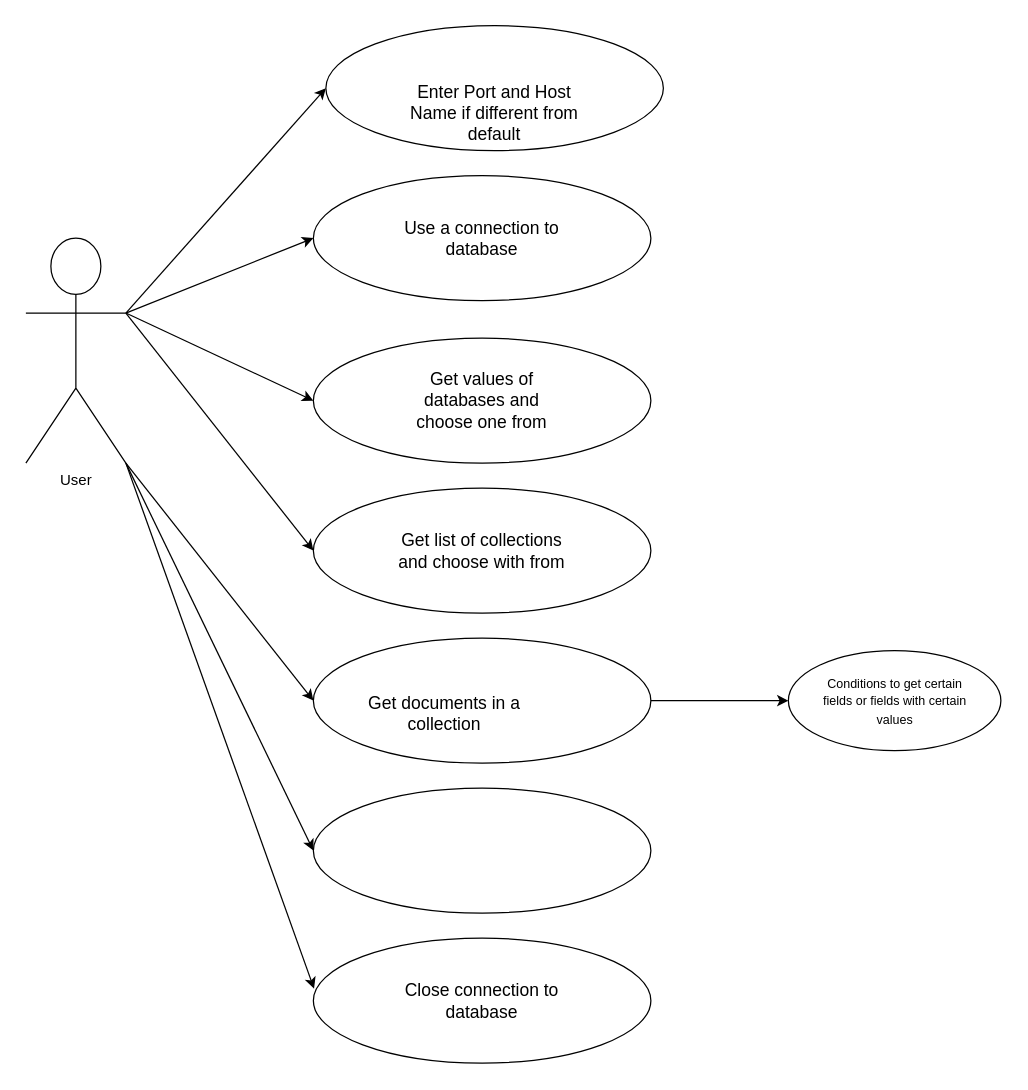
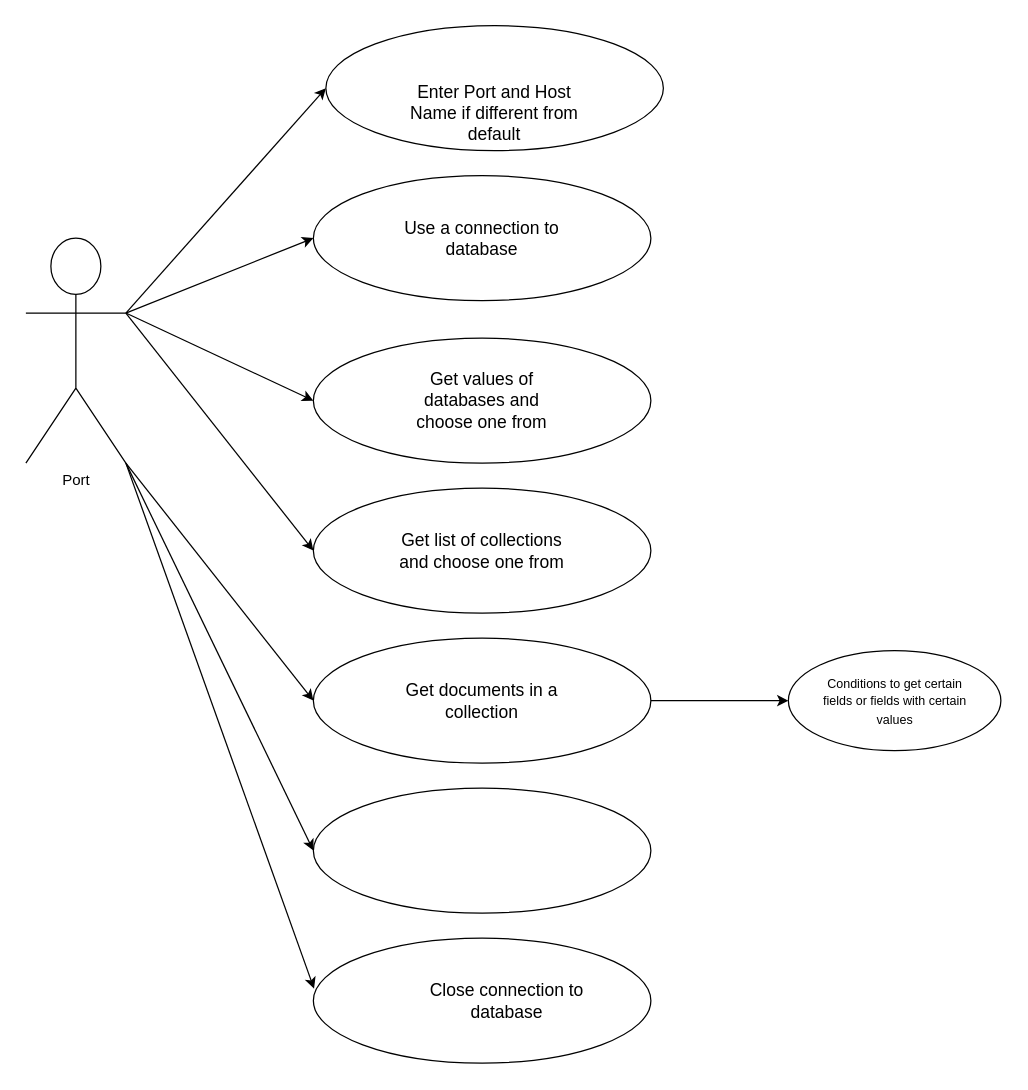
(76, 481) -> (76, 481)
(482, 551) -> (482, 551)
(444, 713) -> (482, 701)
(482, 1001) -> (507, 1001)
